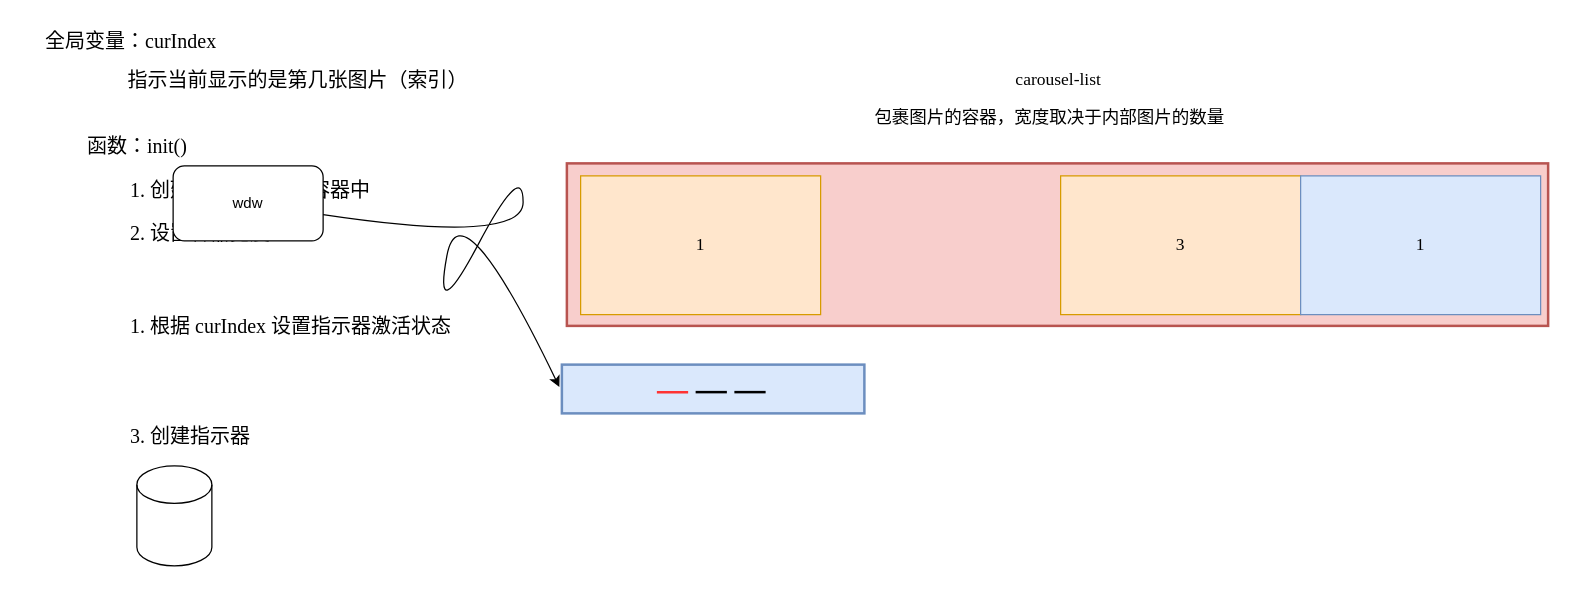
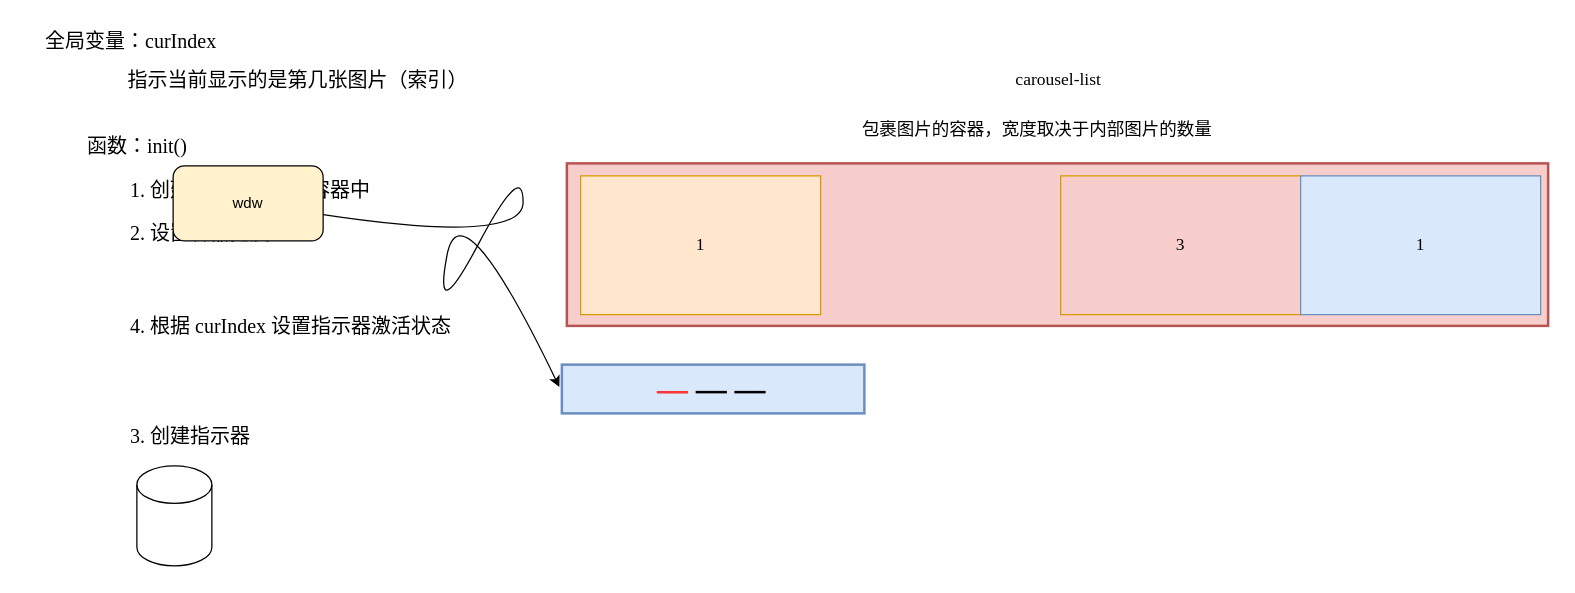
(1049, 118) -> (1037, 130)
(248, 203) -> (248, 203)
(1181, 245) -> (1181, 245)
(303, 326) -> (303, 326)
